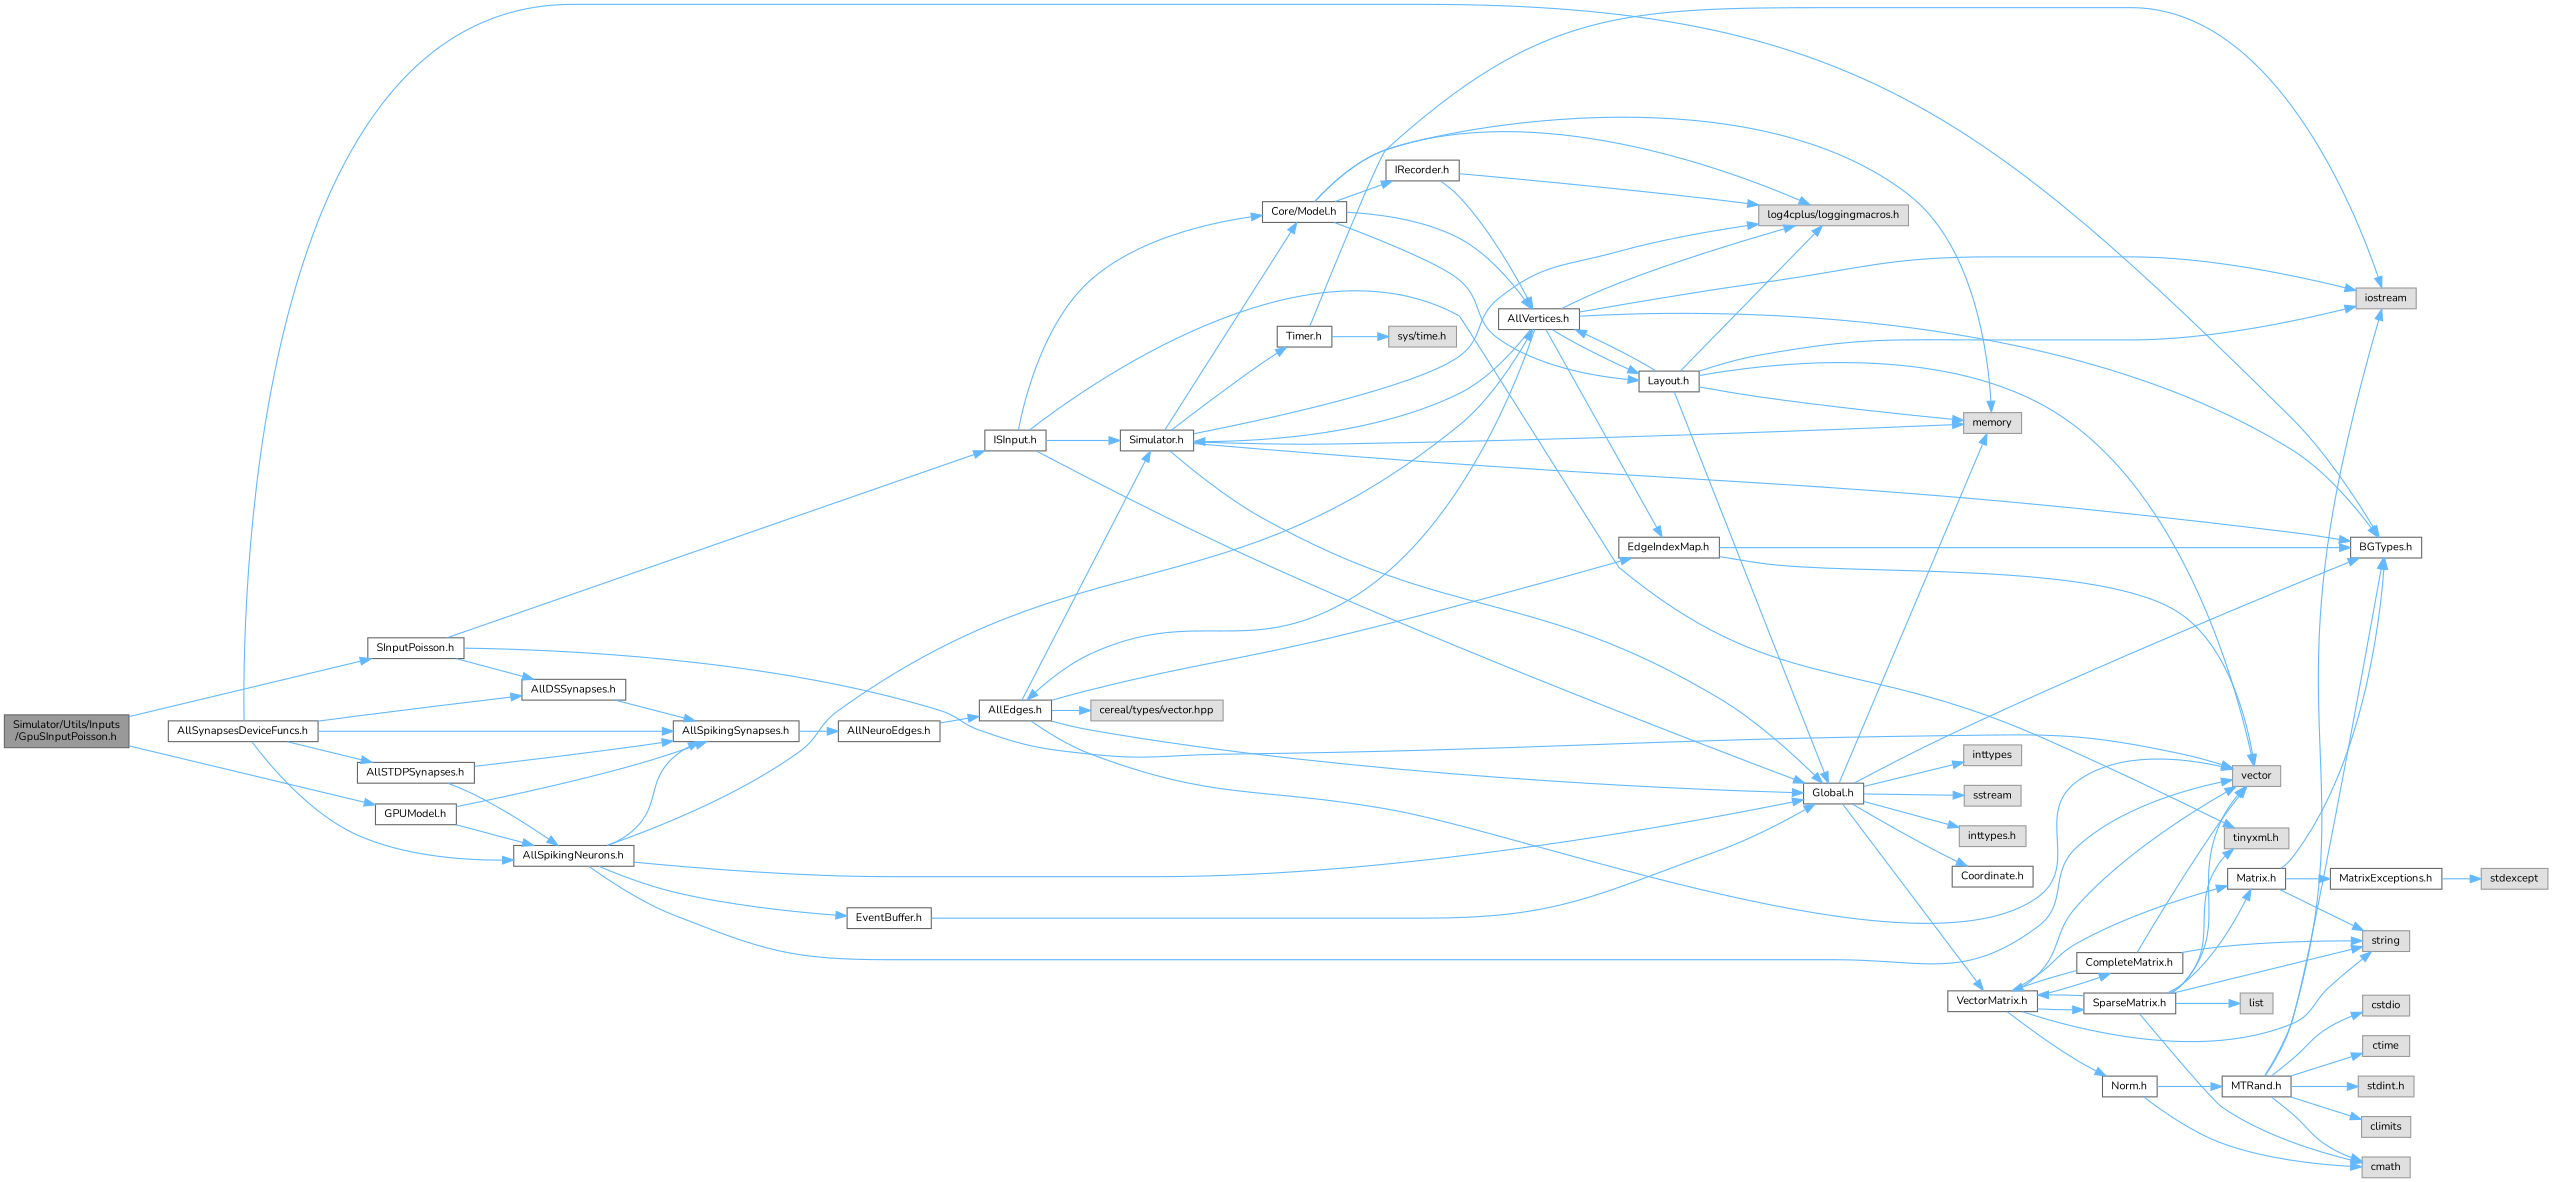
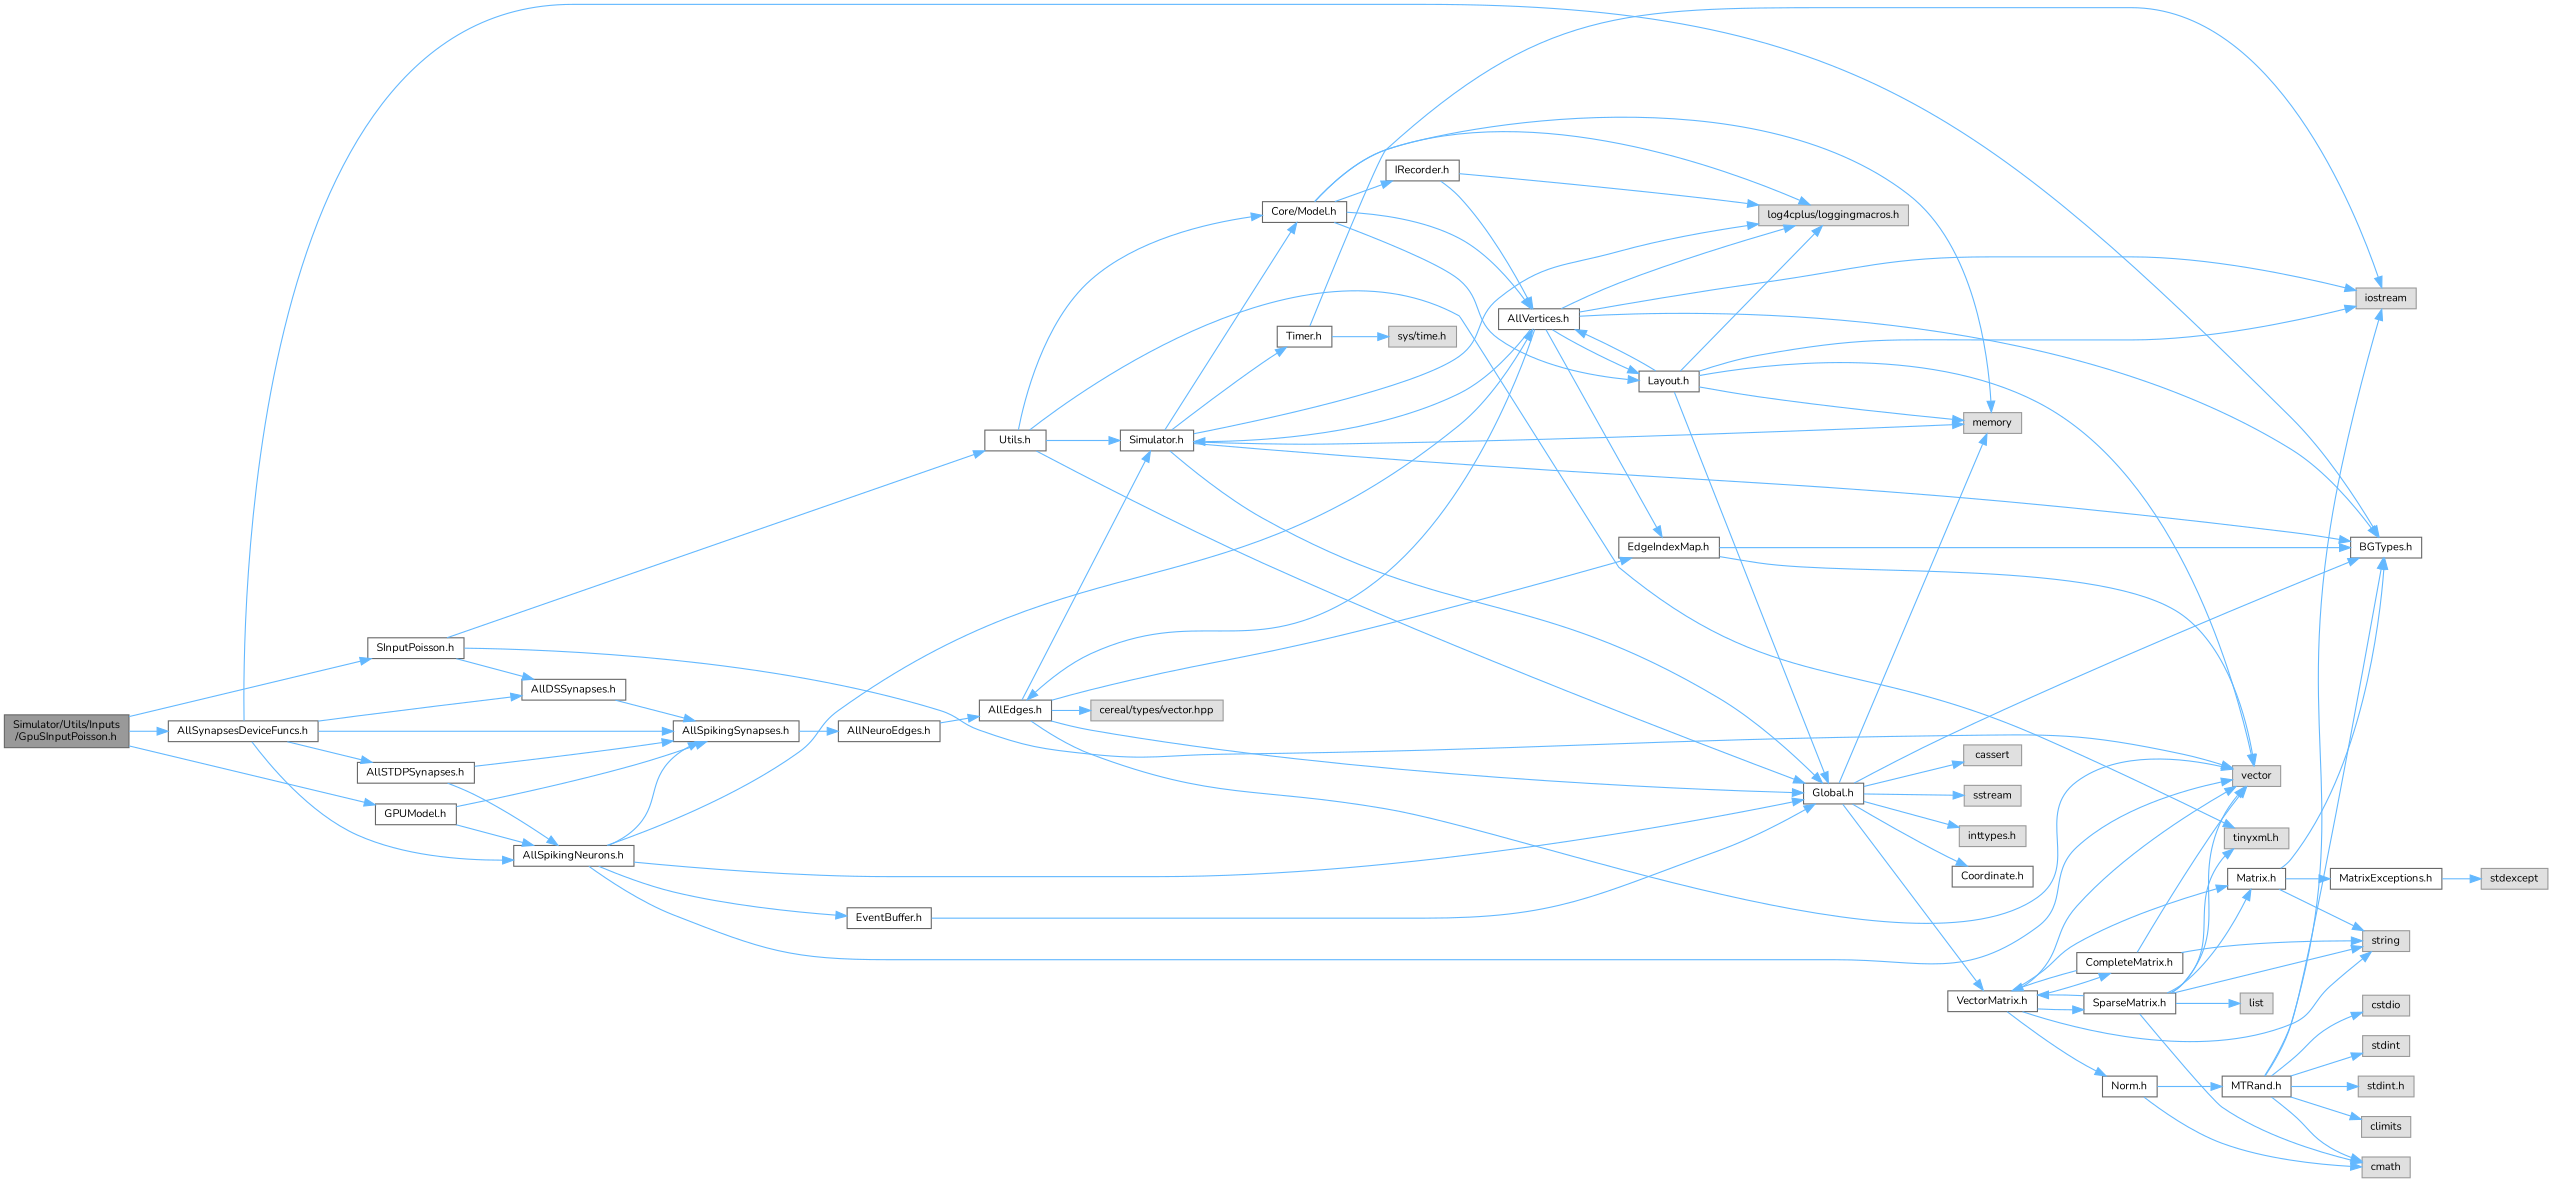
(1015, 441) -> (1015, 441)
none -> (143, 731)
(1993, 755) -> (1993, 755)
(2386, 1046) -> (2386, 1046)
